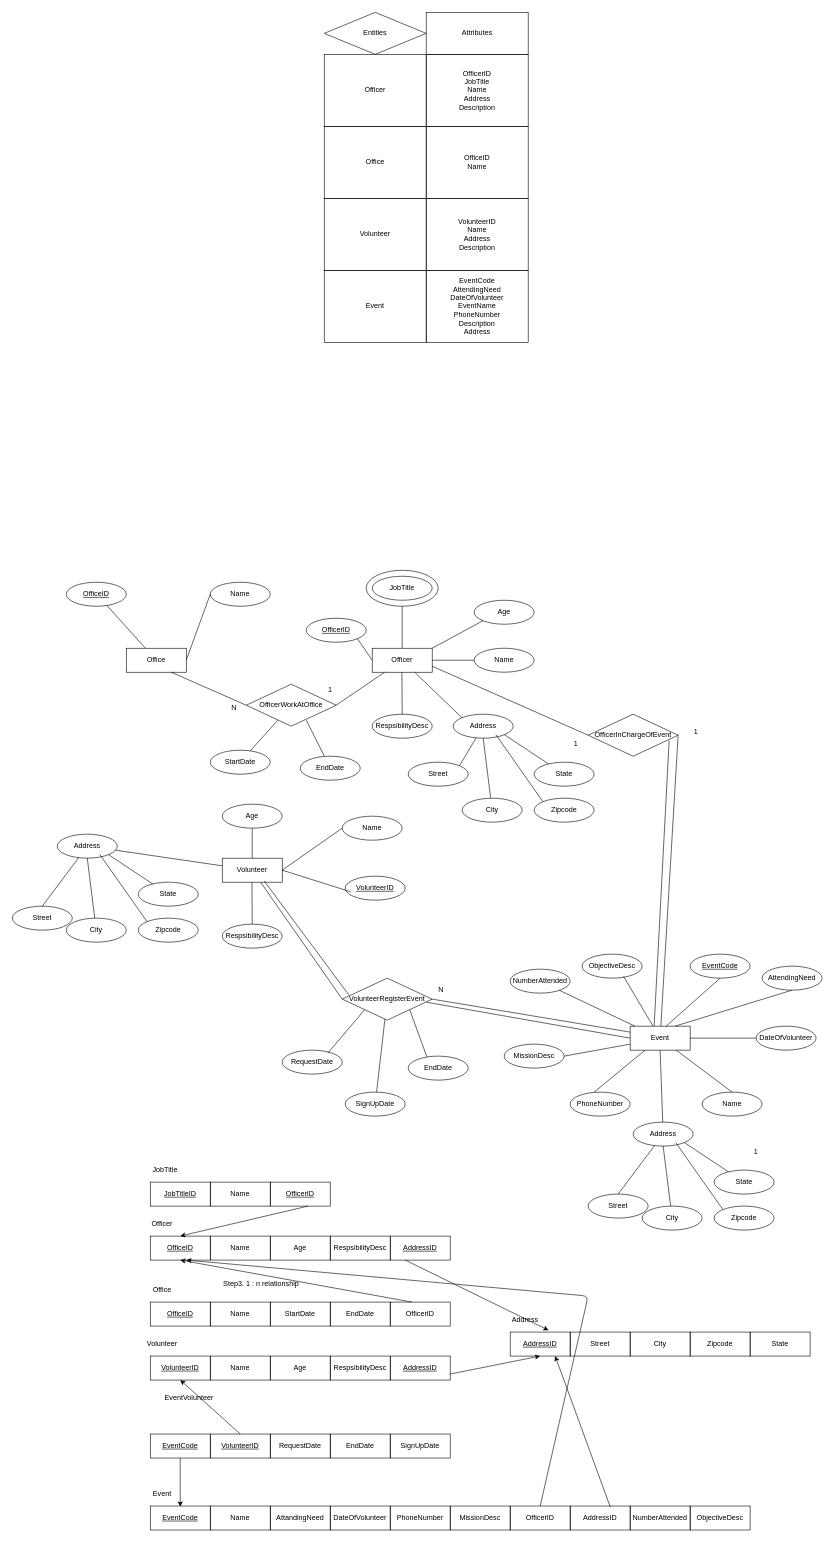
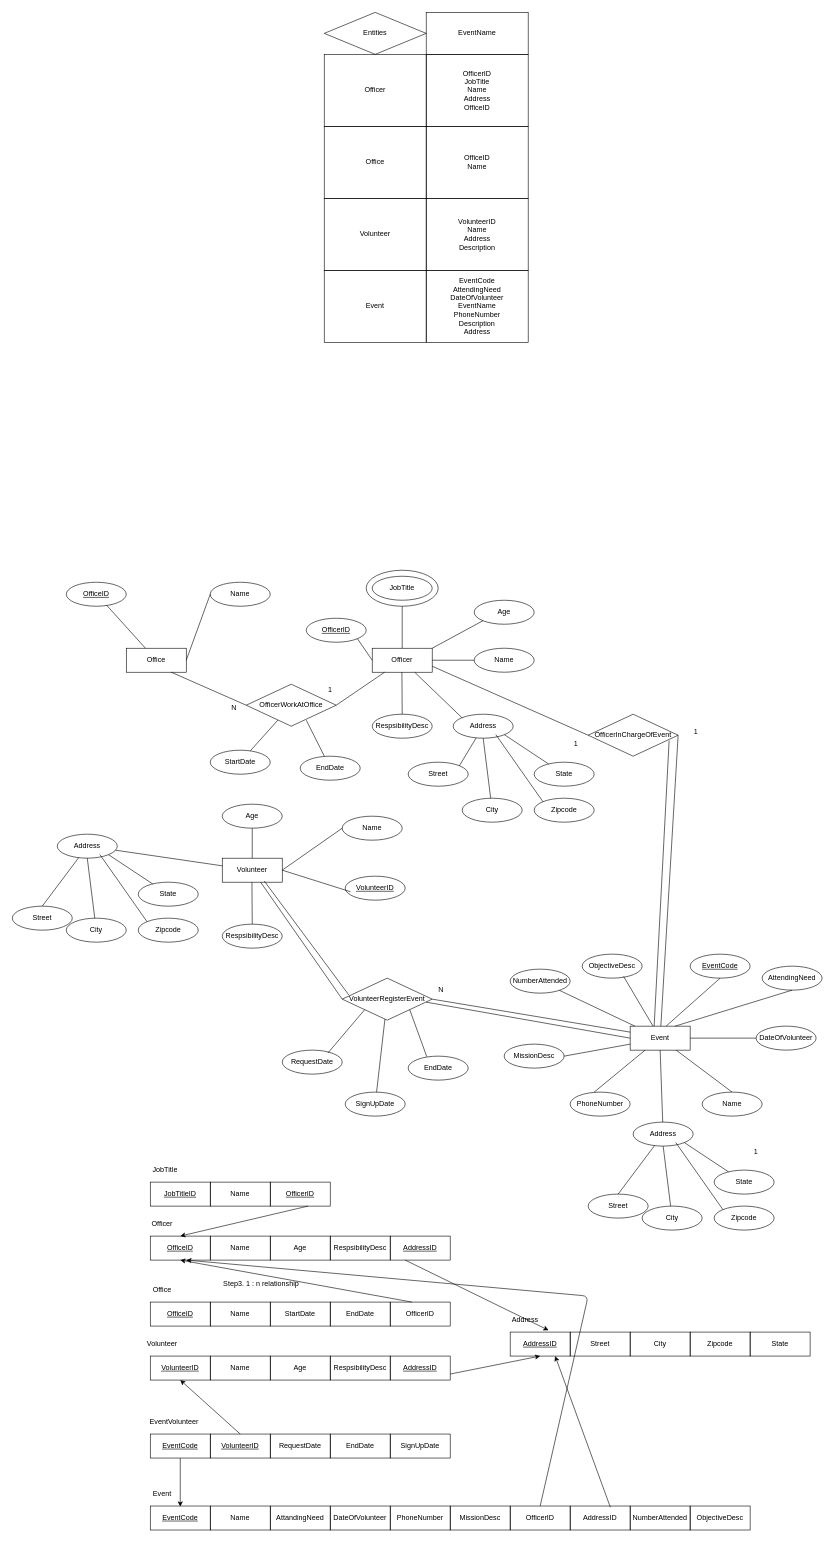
(477, 33) -> (477, 33)
(477, 90) -> (477, 90)
(189, 1398) -> (174, 1422)
